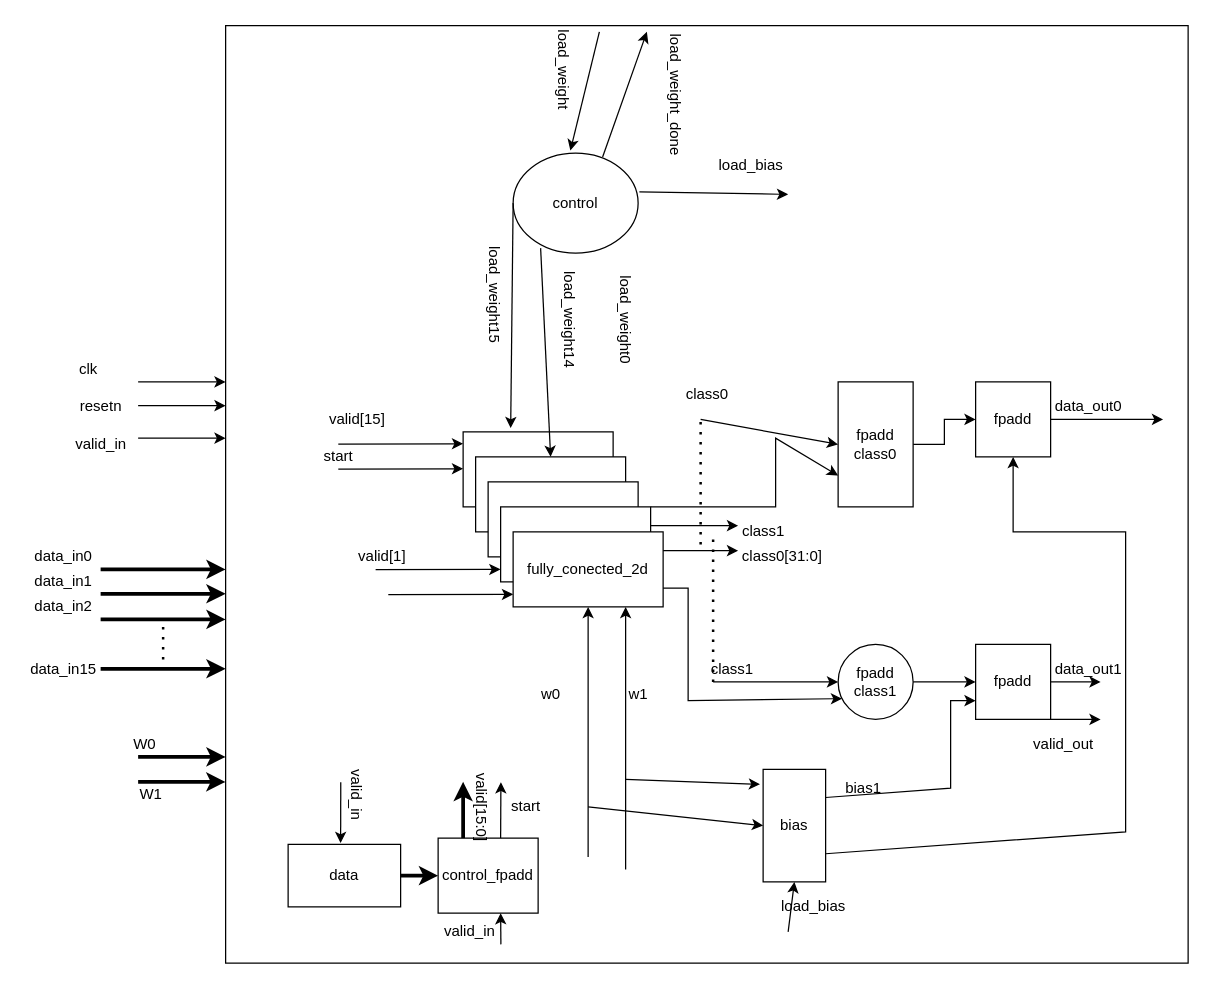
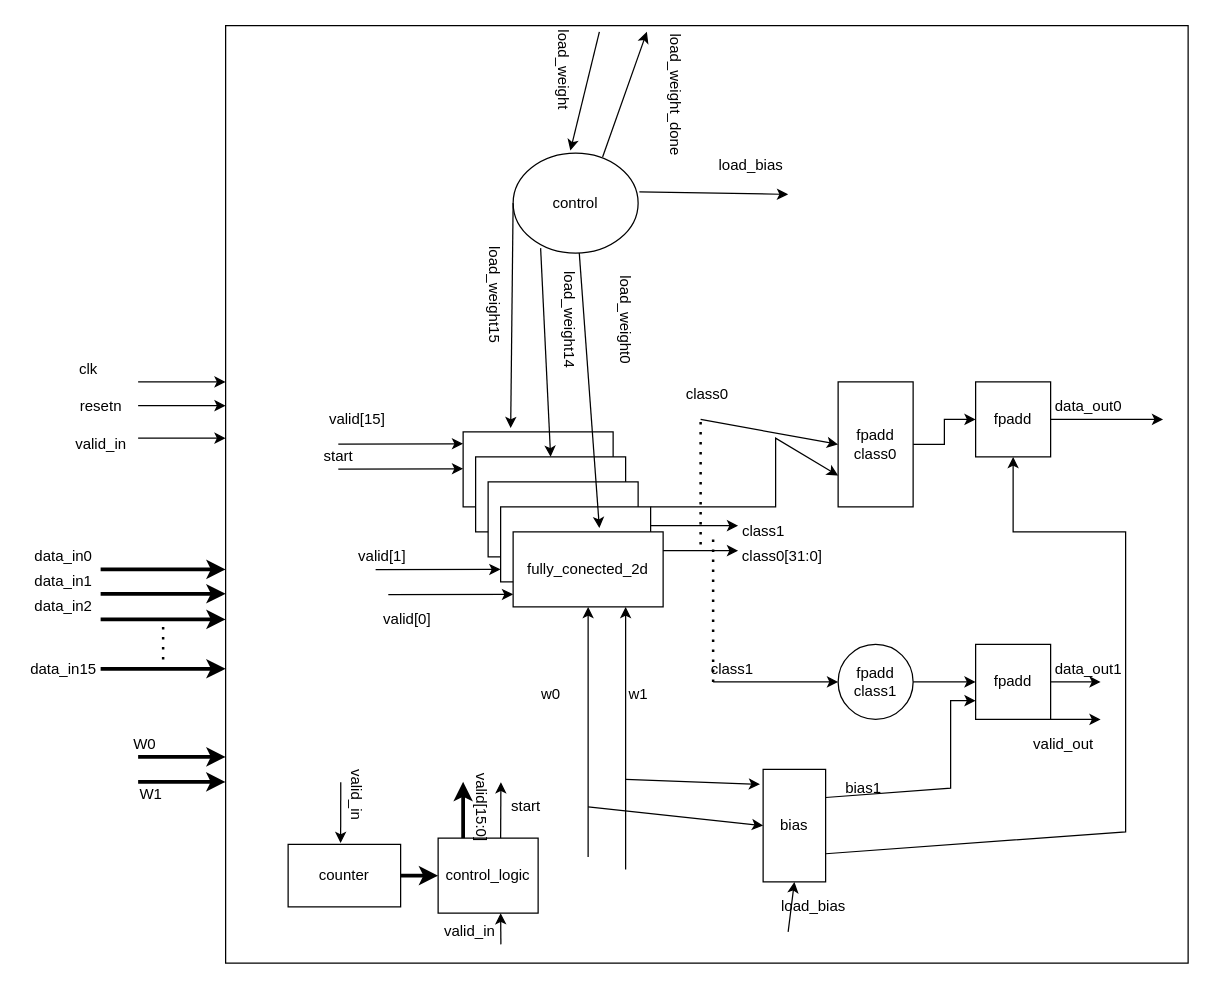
none -> (589, 386)
none -> (407, 619)
(692, 701) -> none
(344, 876) -> (344, 876)
(488, 876) -> (488, 876)
